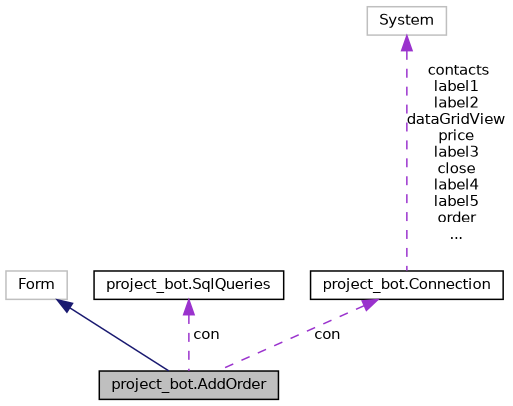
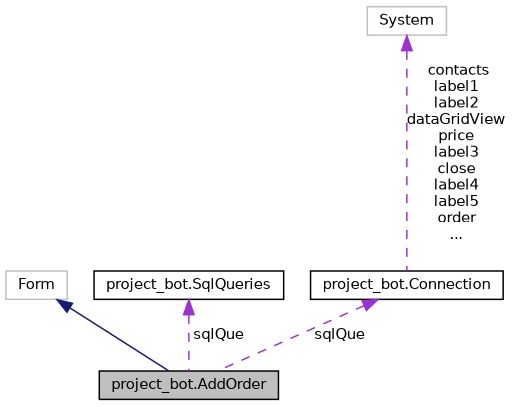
(205, 335) -> (216, 335)
(325, 335) -> (337, 335)
